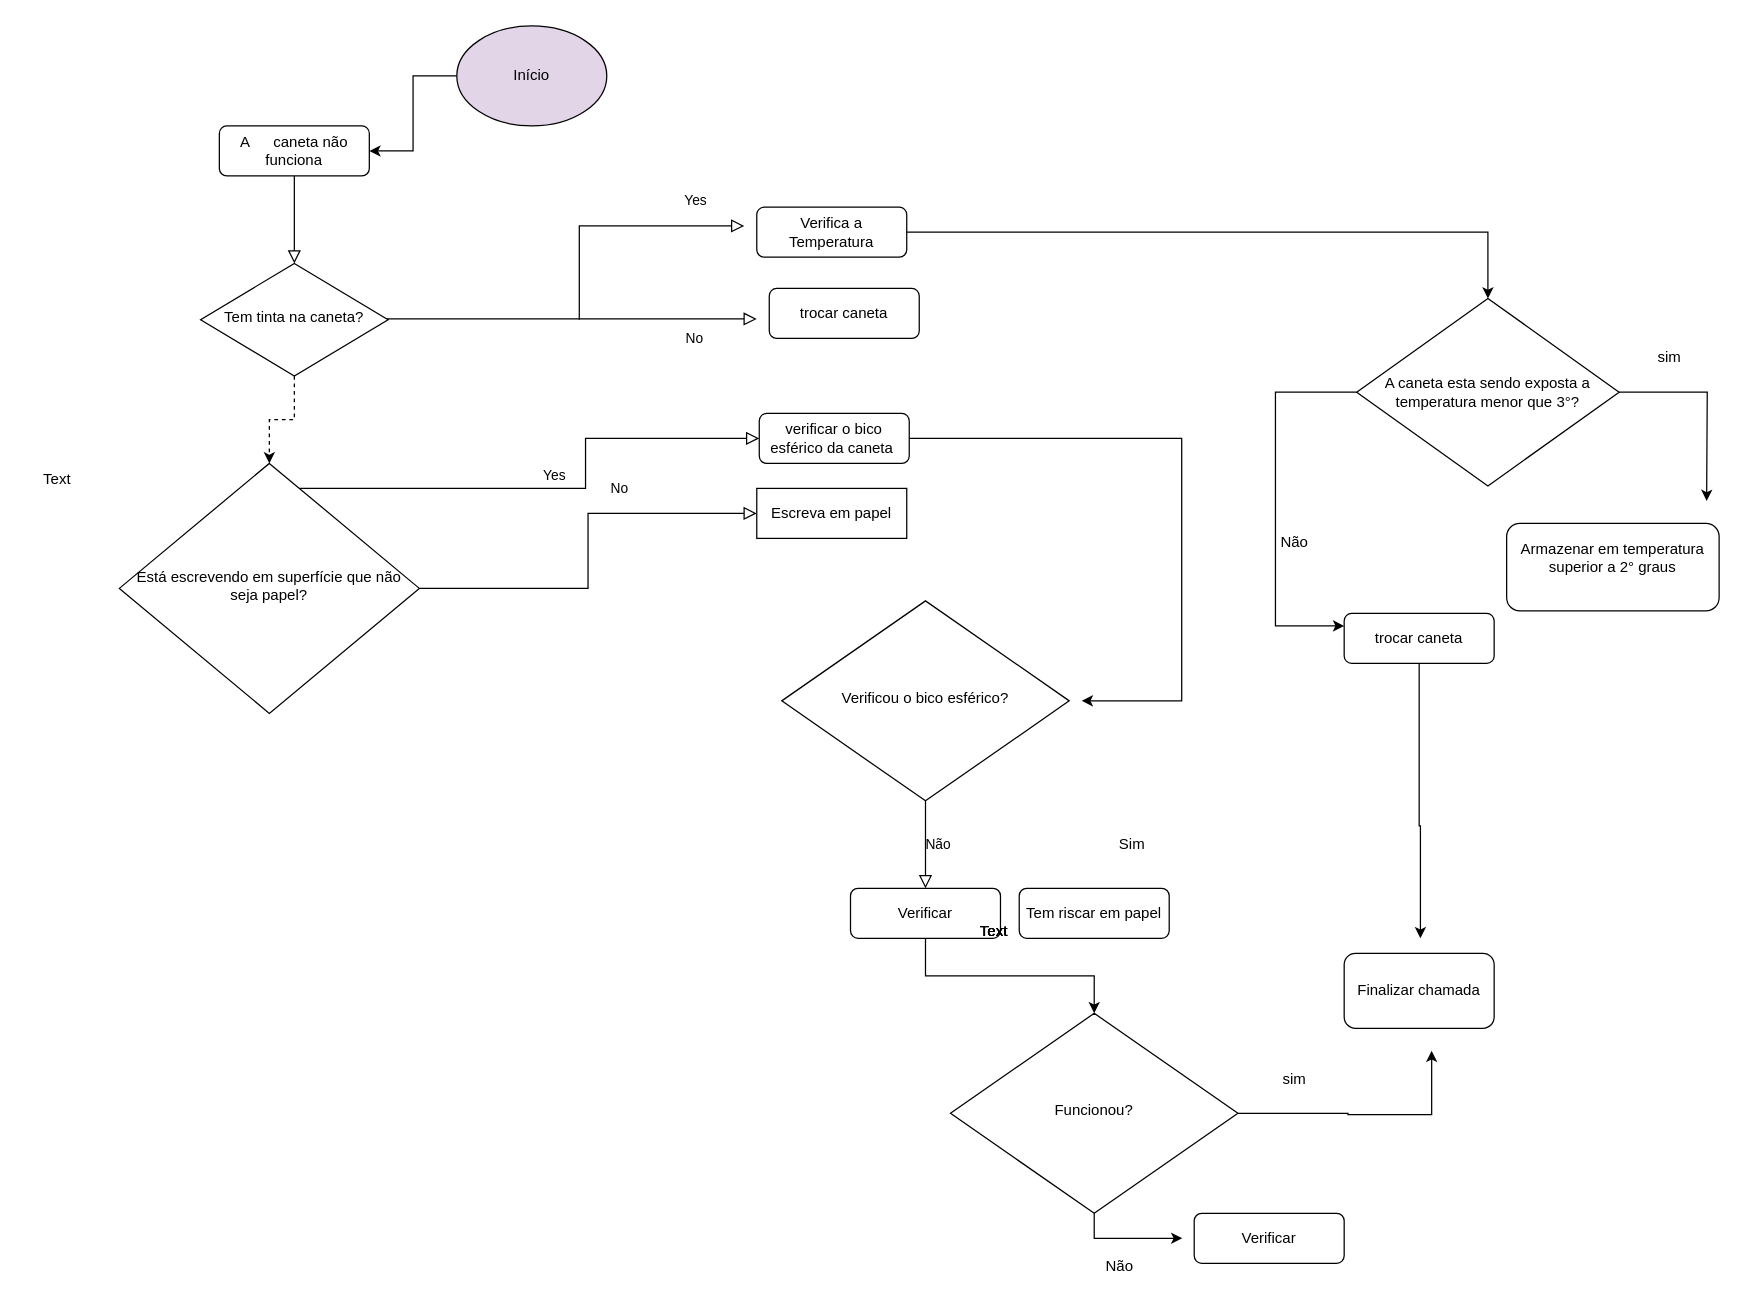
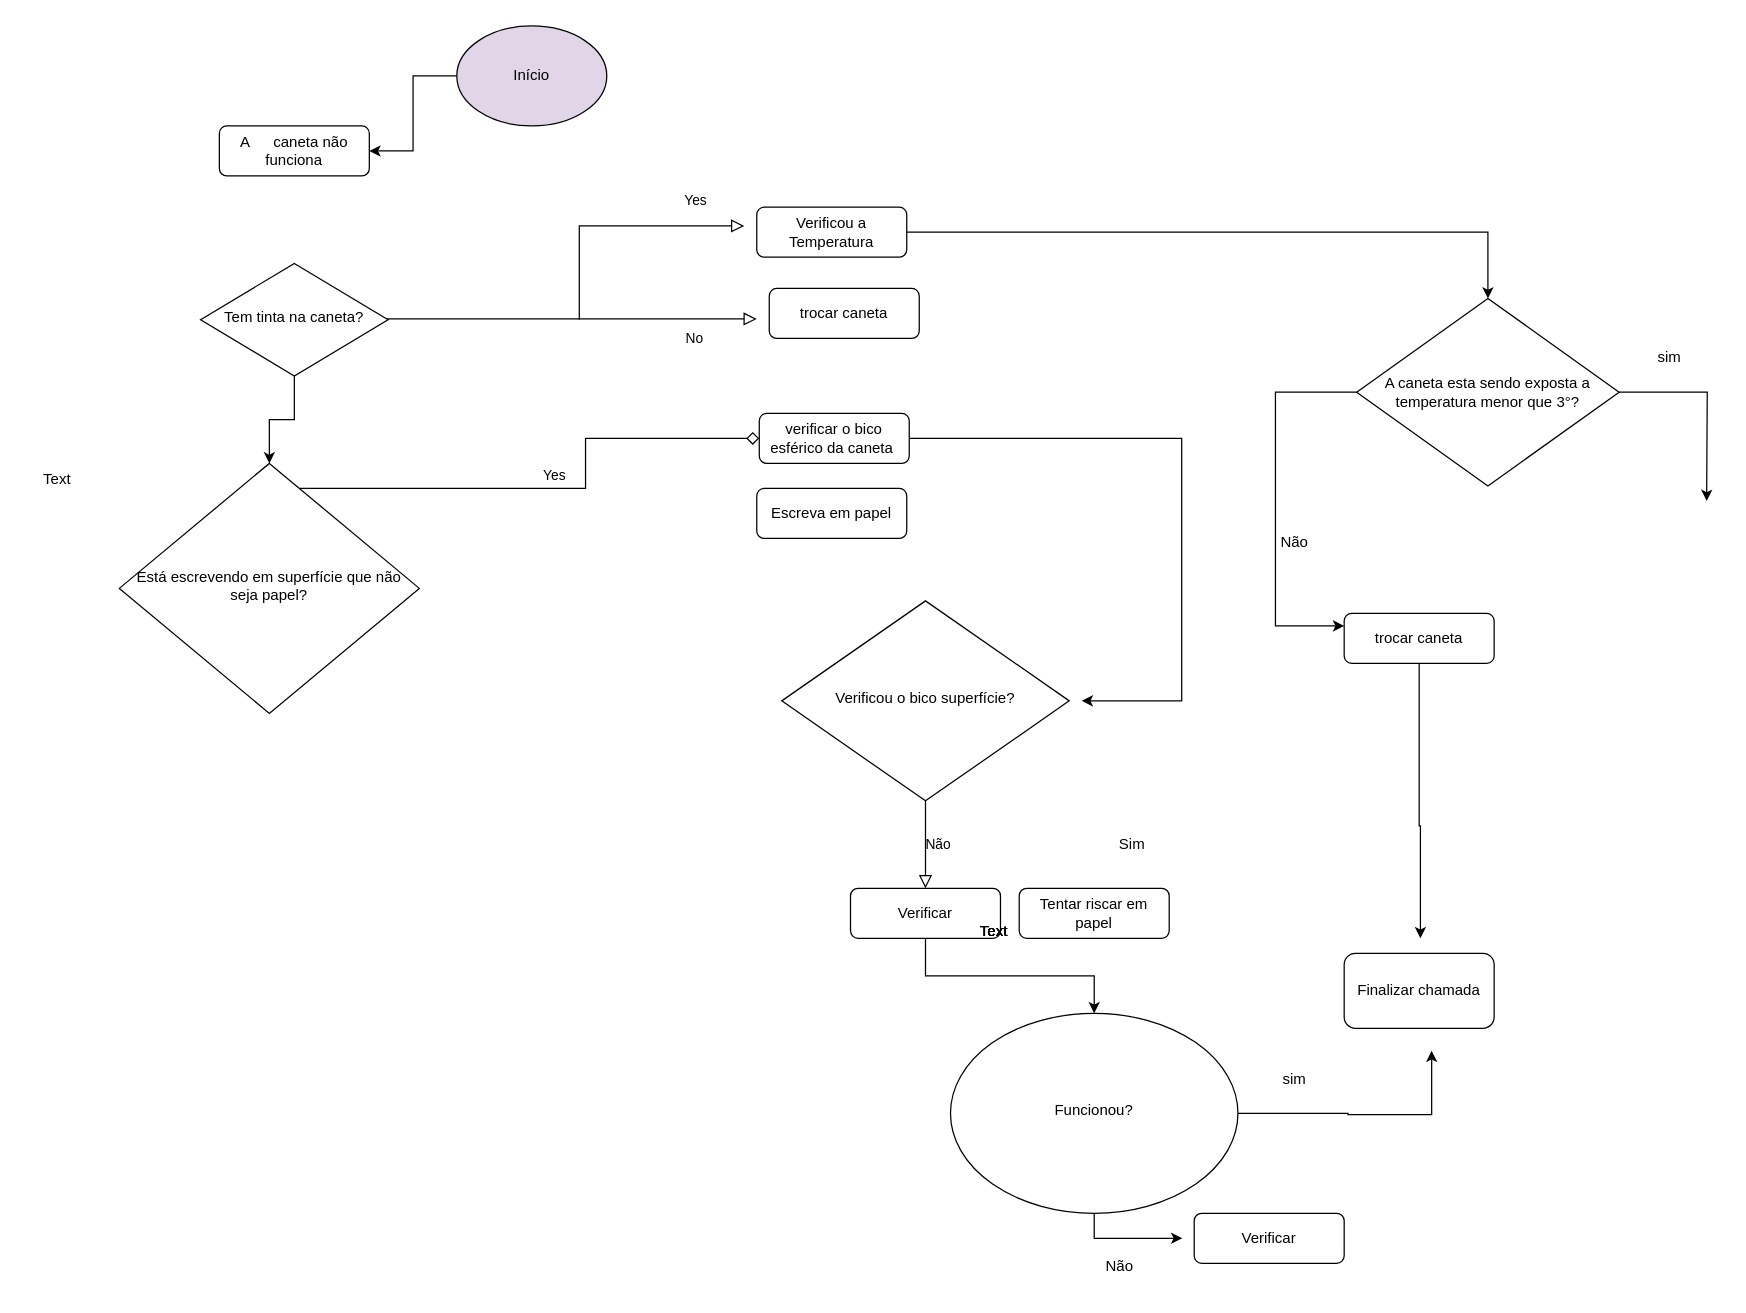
(294, 213) -> none
(832, 232) -> (832, 232)
(285, 419) -> (285, 419)
(745, 438) -> (745, 438)
(832, 513) -> (832, 513)
(588, 557) -> none
(1613, 567) -> none
(926, 698) -> (926, 698)
(1094, 913) -> (1094, 913)
(1094, 1113) -> (1094, 1113)
